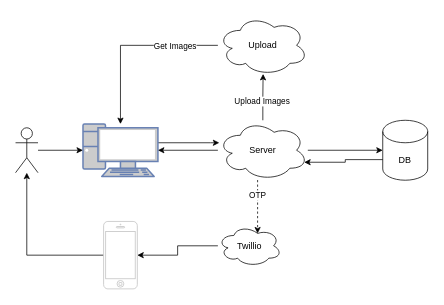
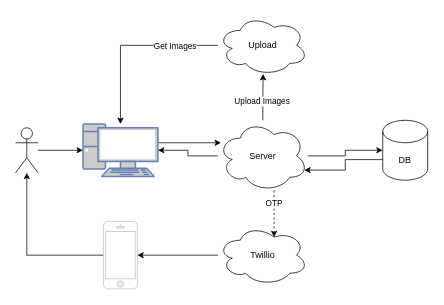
(263, 150) -> (263, 156)
(250, 246) -> (263, 255)
